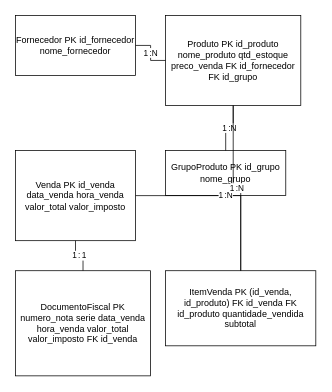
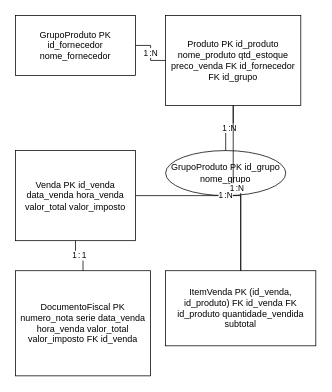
(75, 45) -> (75, 45)
(225, 173) -> (225, 173)
